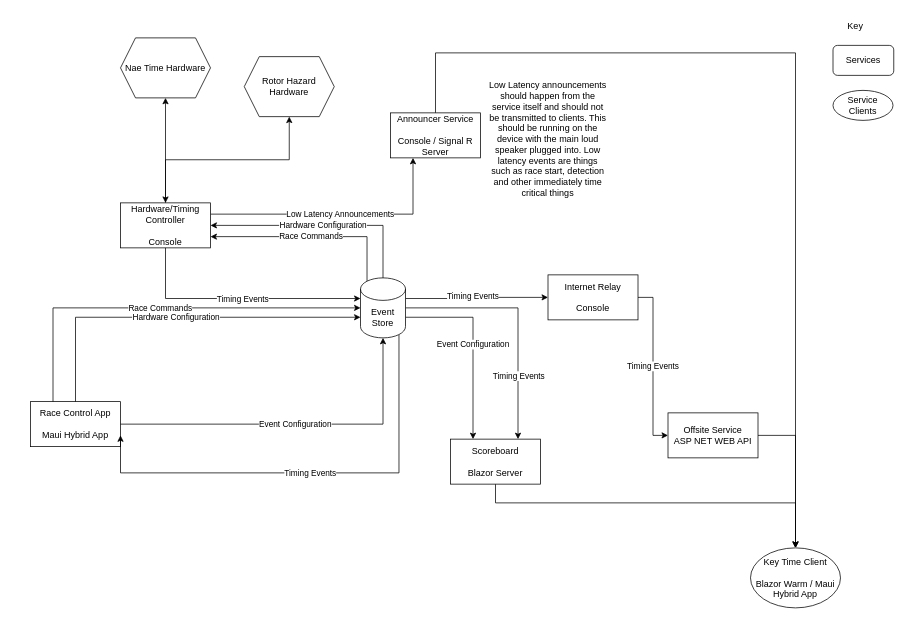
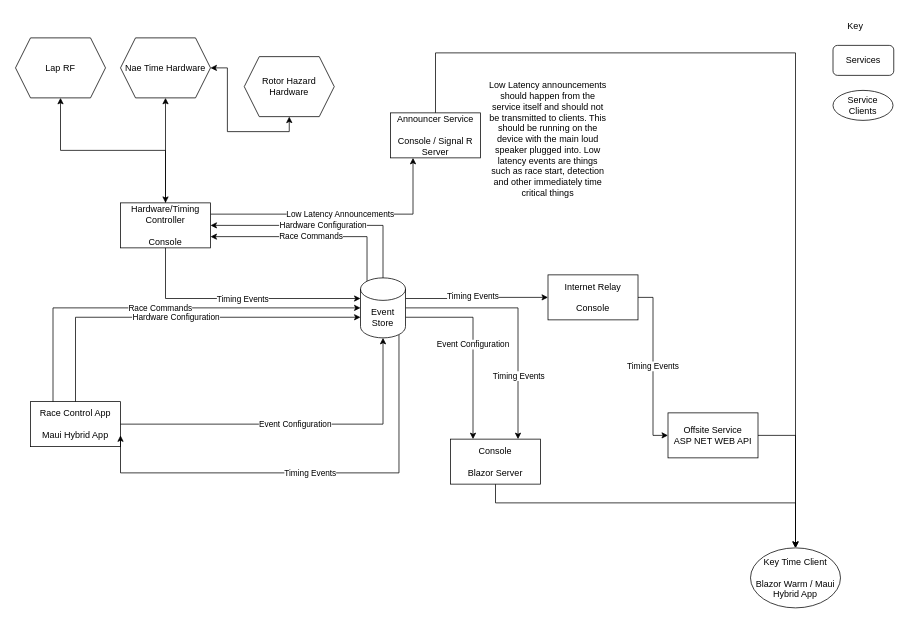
none -> (60, 68)
none -> (88, 150)
(244, 160) -> (227, 127)
(495, 462) -> (495, 462)
